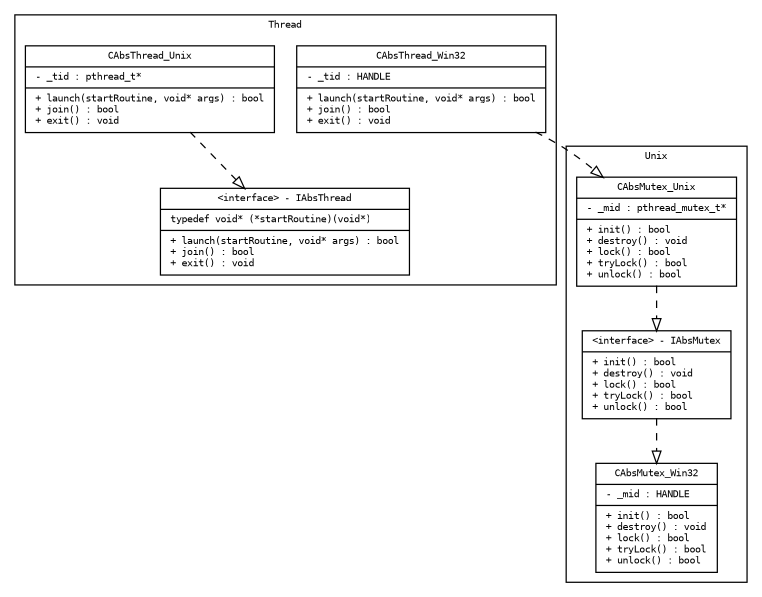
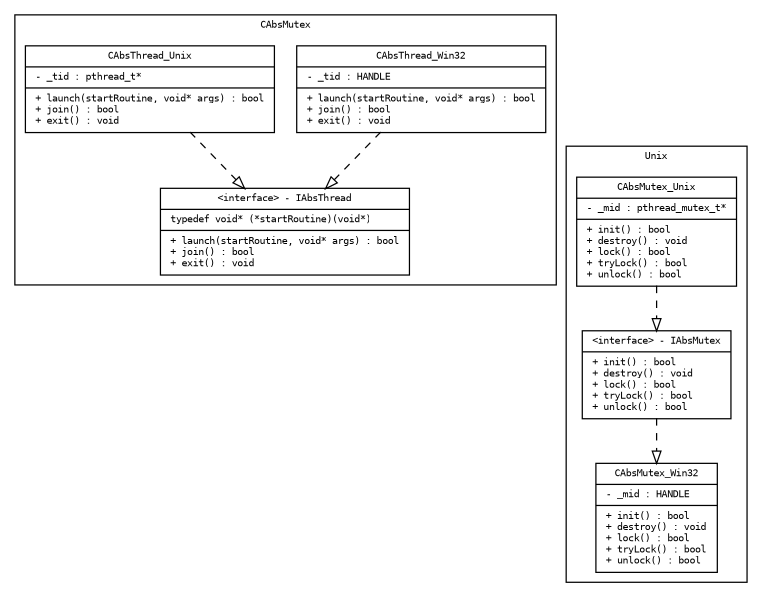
(286, 25) -> (286, 25)
(574, 155) -> (358, 156)
